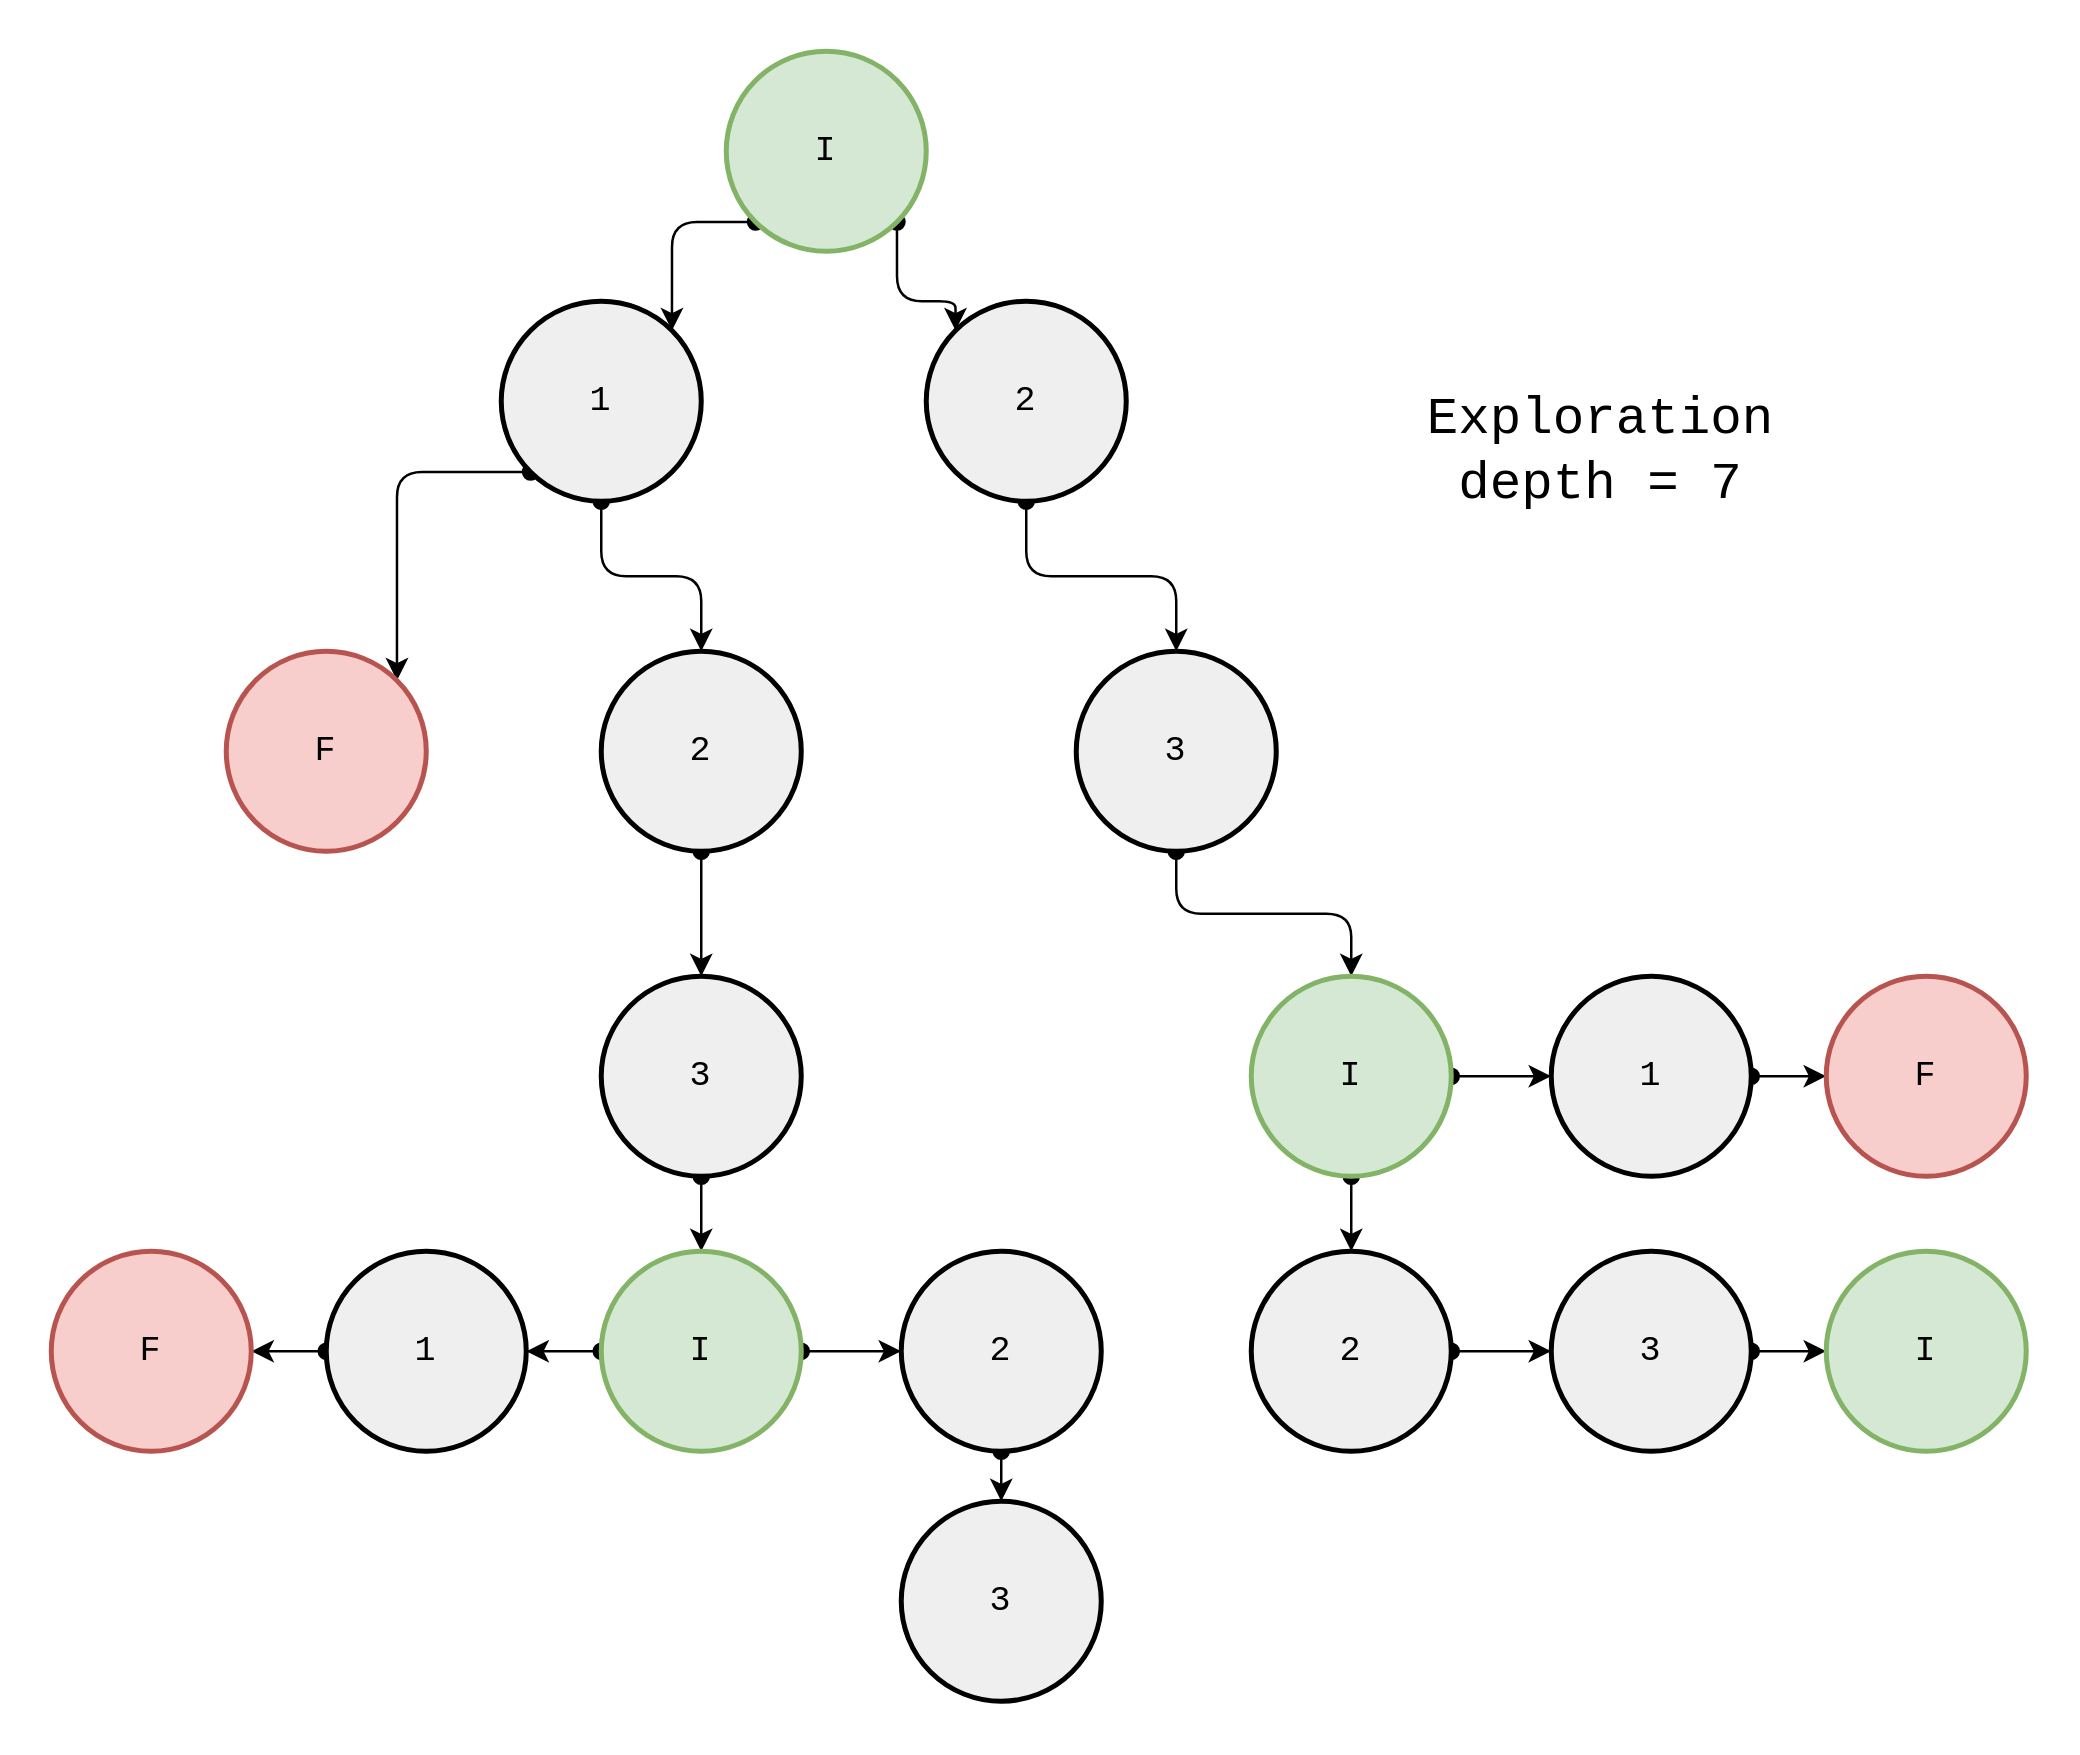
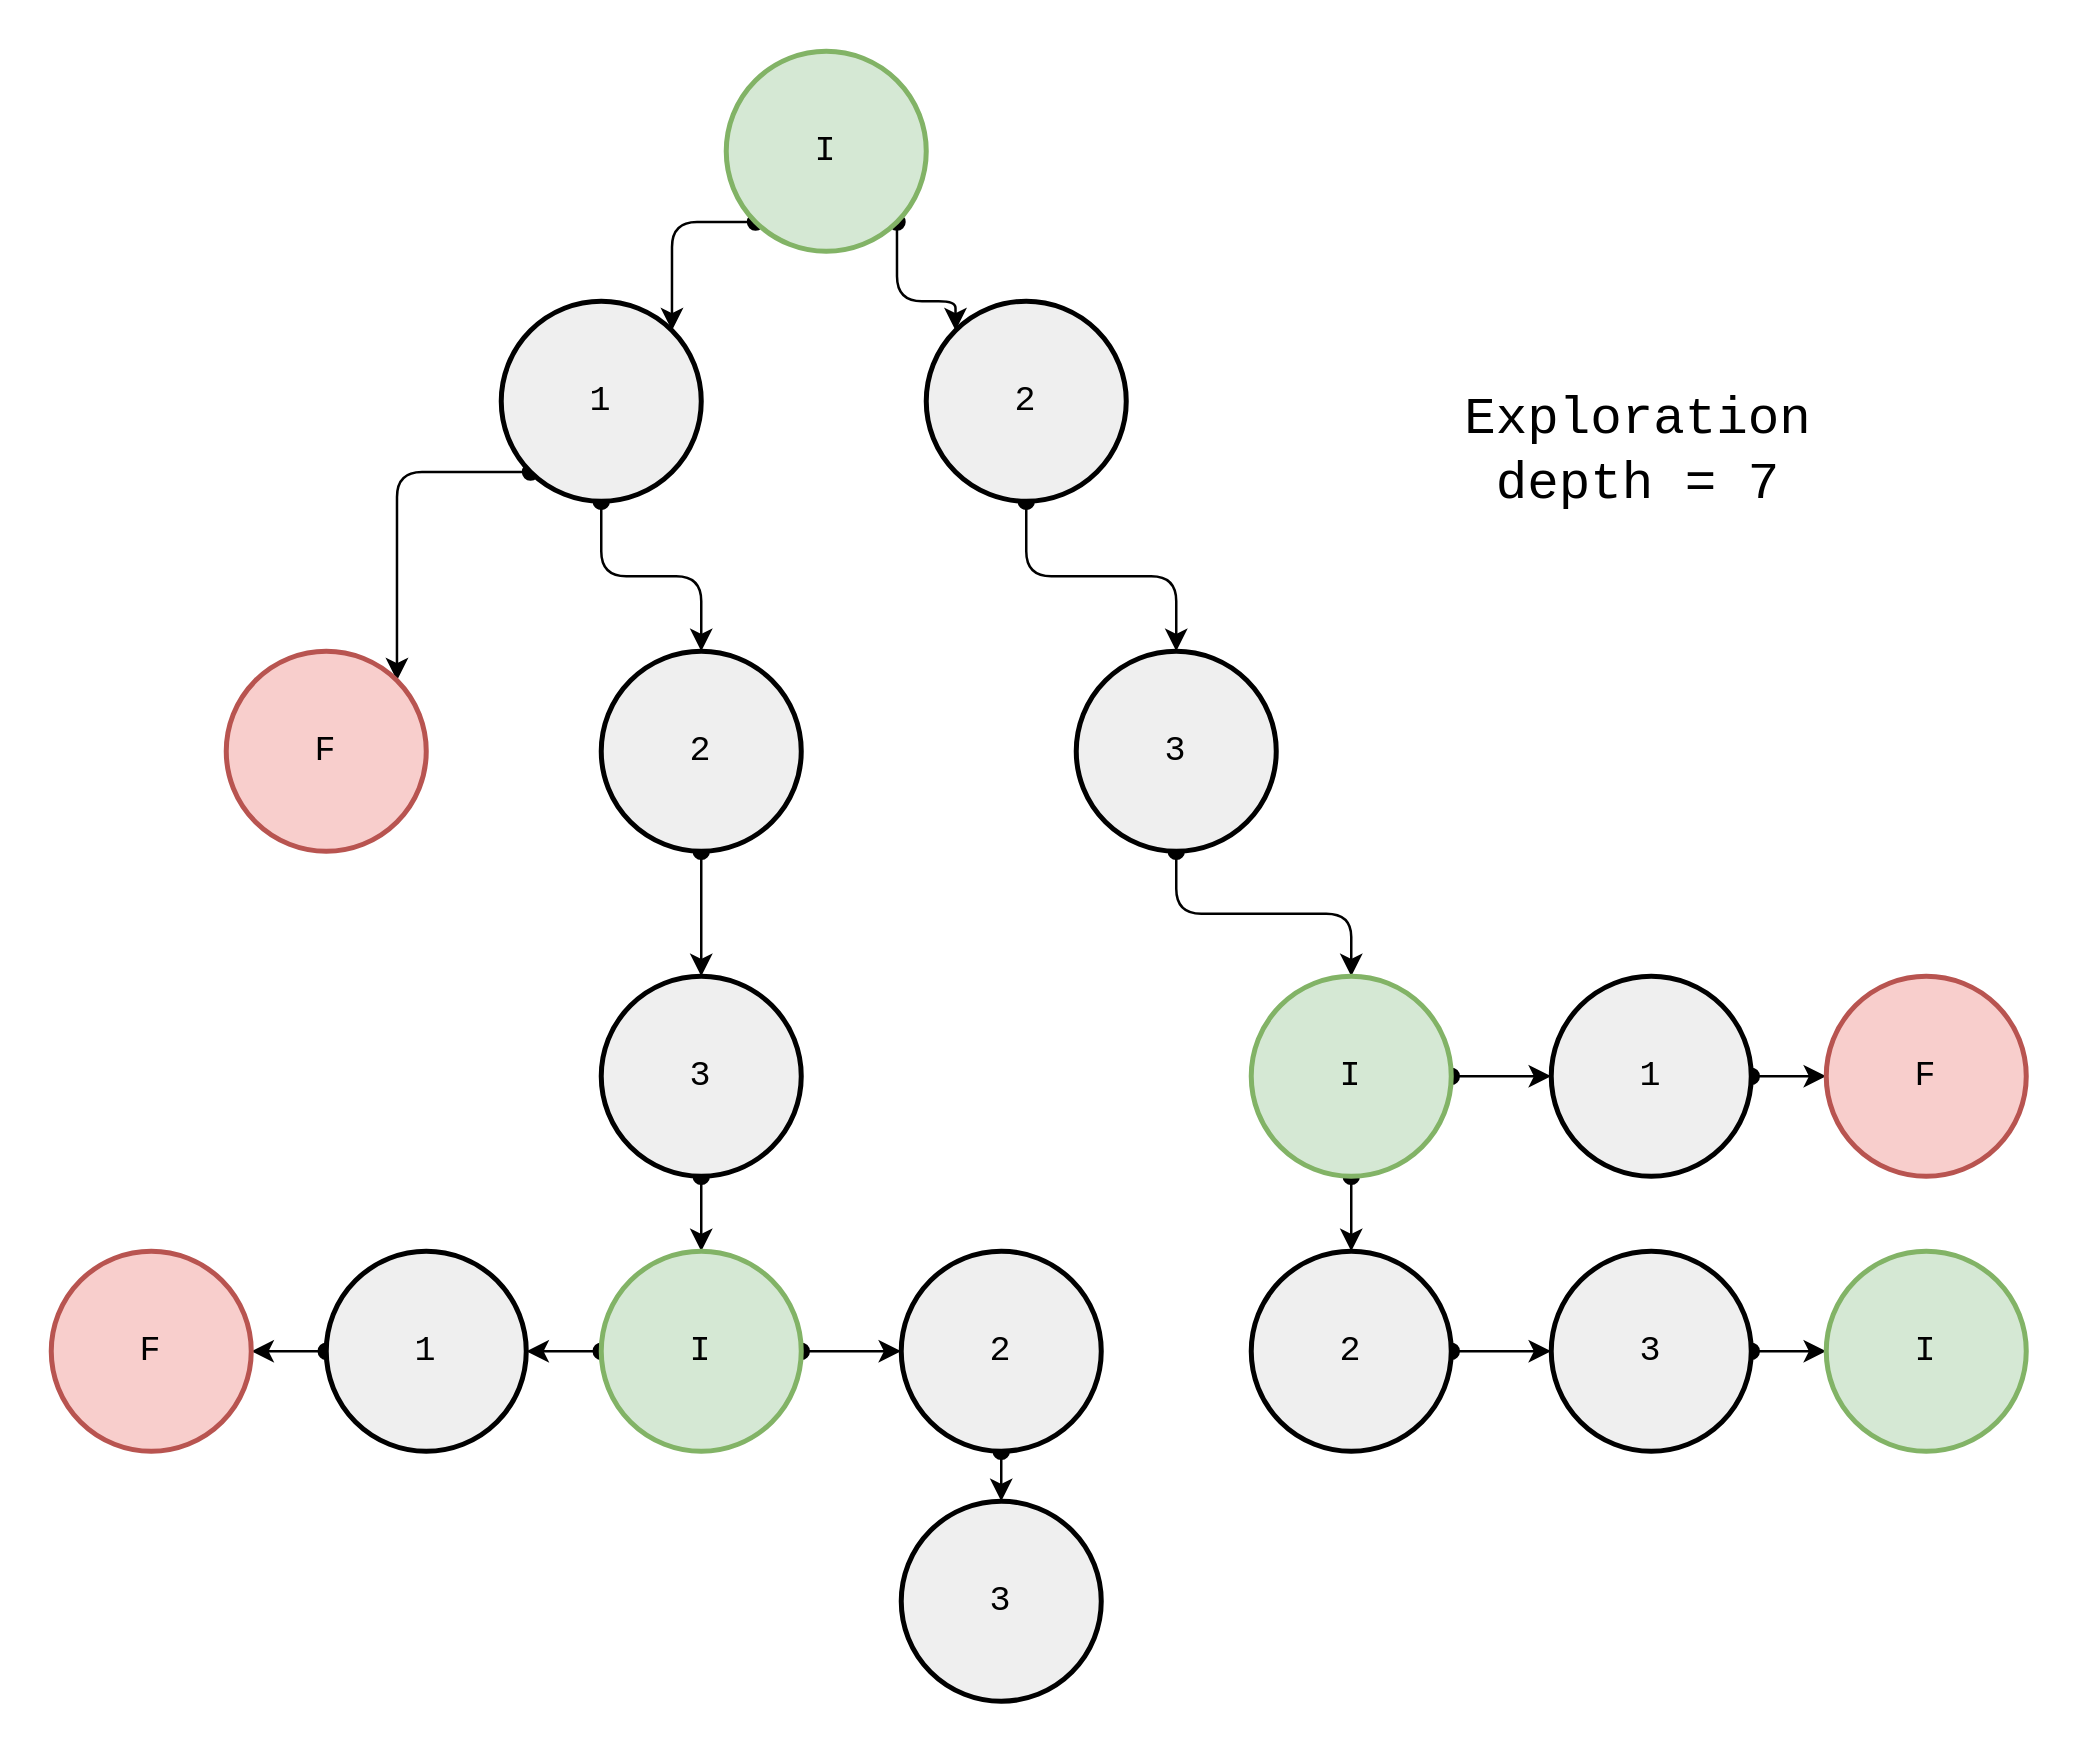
(1601, 451) -> (1639, 451)
